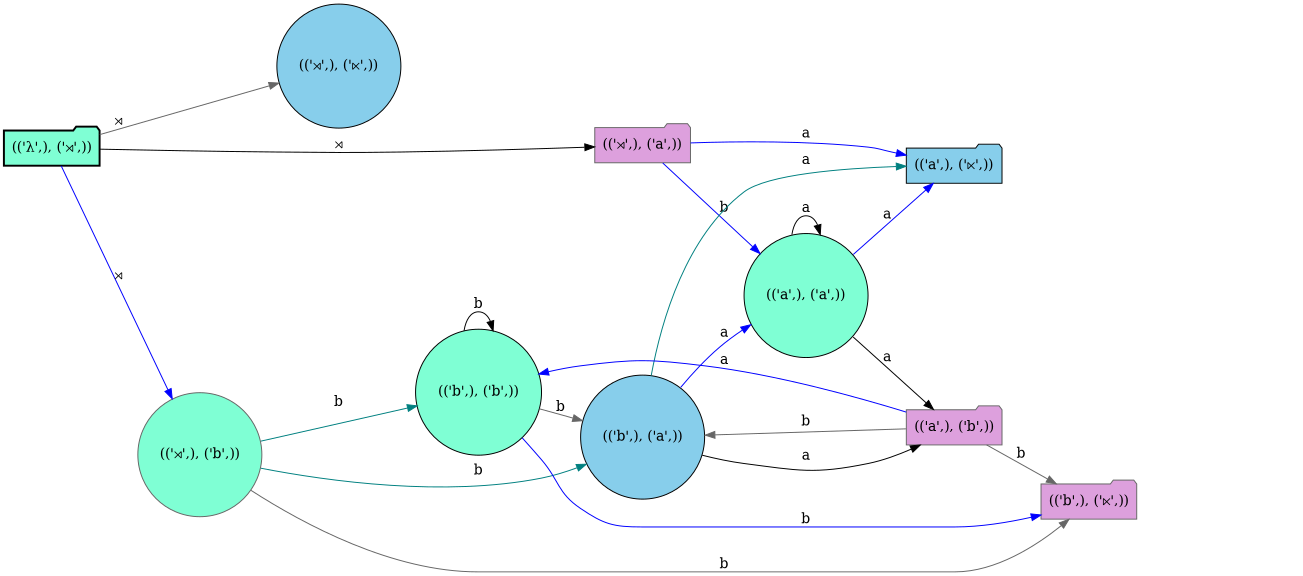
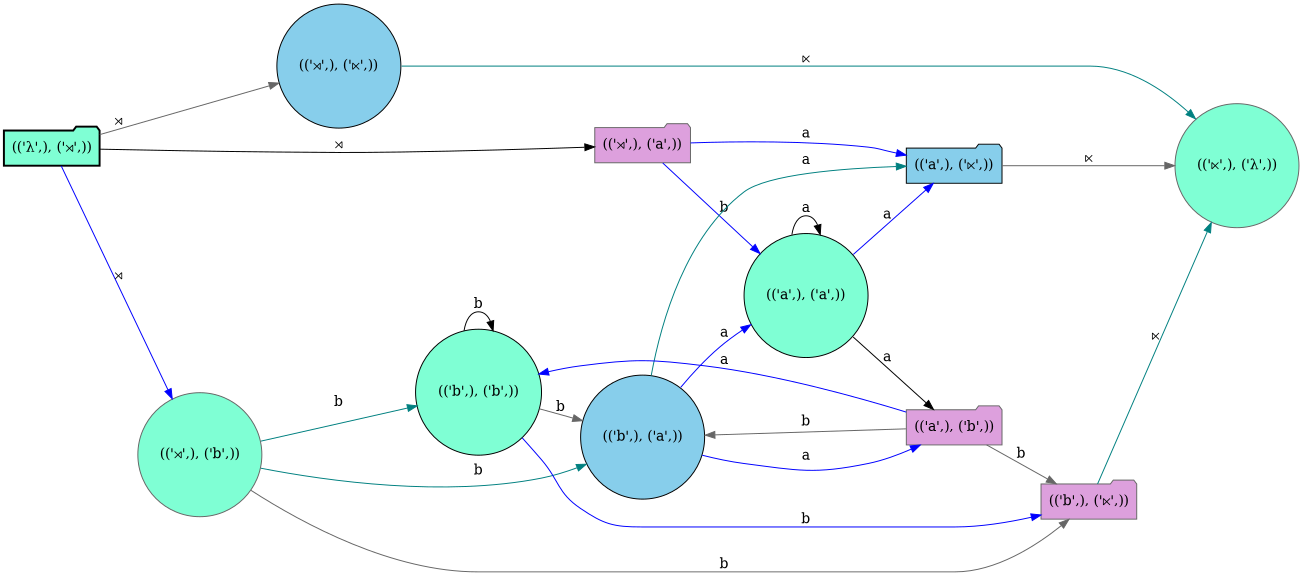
none -> (1237, 166)
(808, 470) -> (808, 470)
